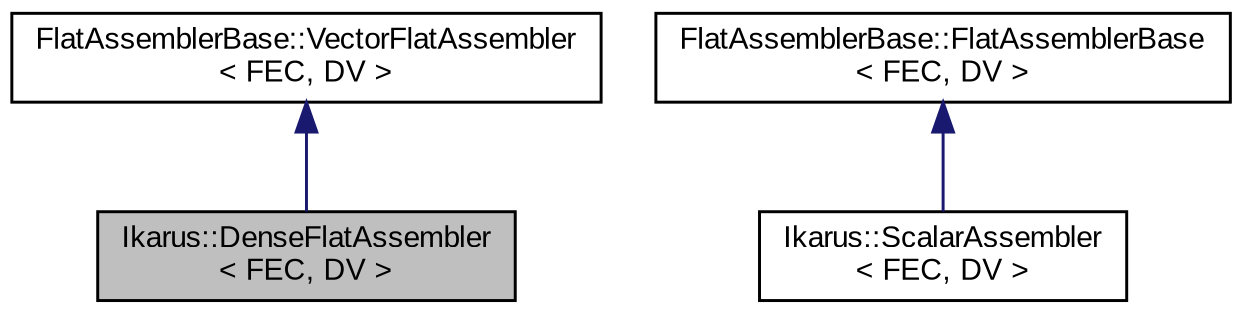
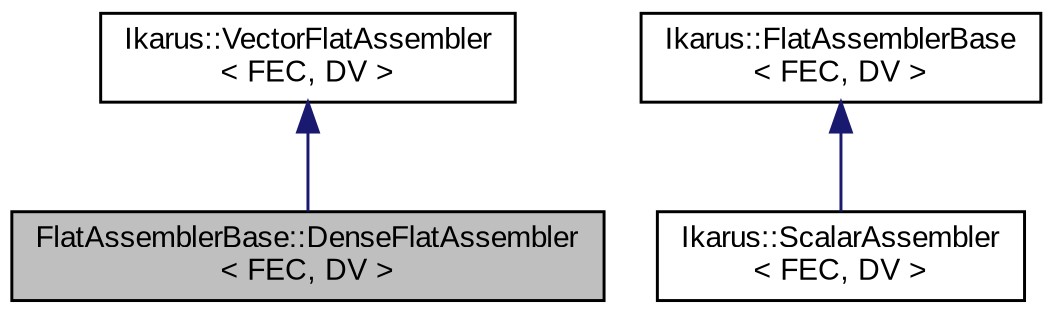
(306, 58) -> (308, 58)
(943, 58) -> (841, 58)
(306, 256) -> (308, 256)
